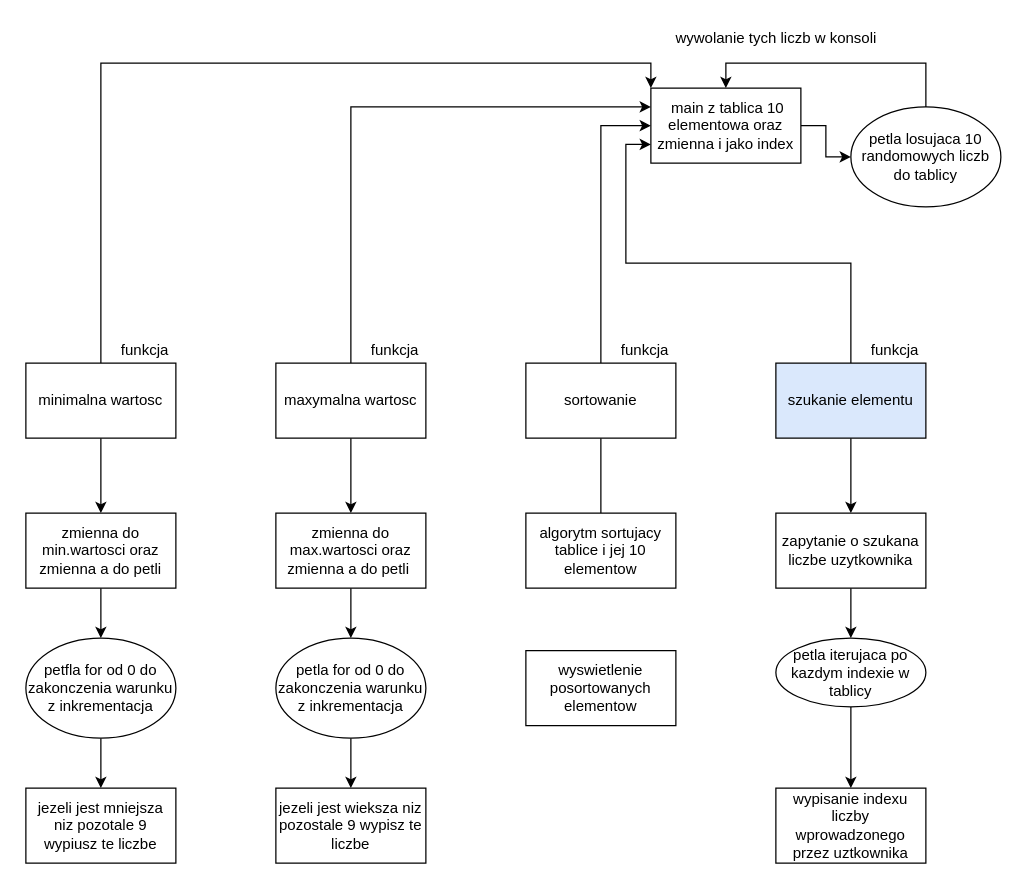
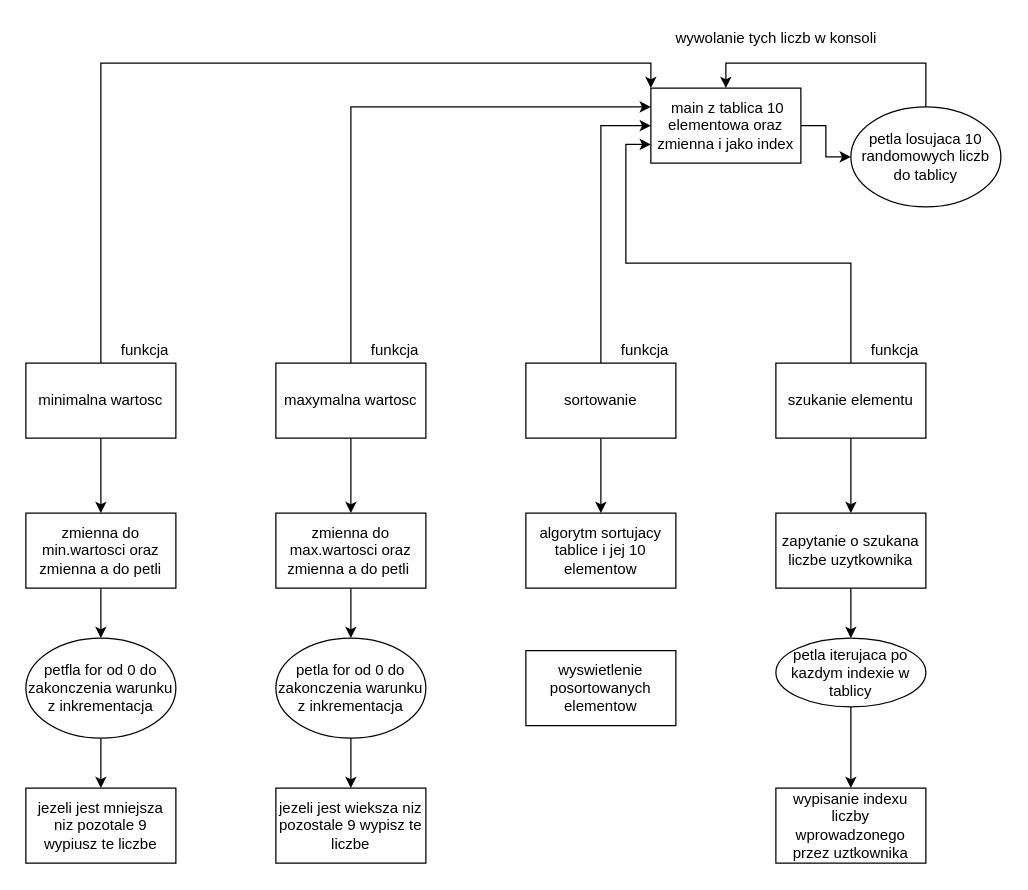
(851, 401) -> (851, 401)
(601, 506) -> (601, 503)
